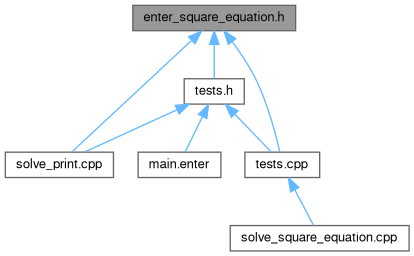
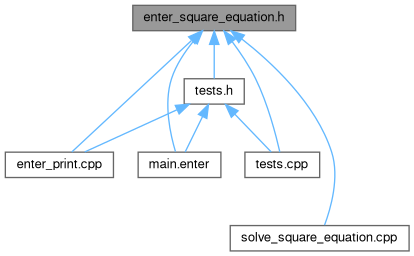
none -> (169, 93)
(59, 165) -> (59, 165)
(304, 208) -> (317, 120)
